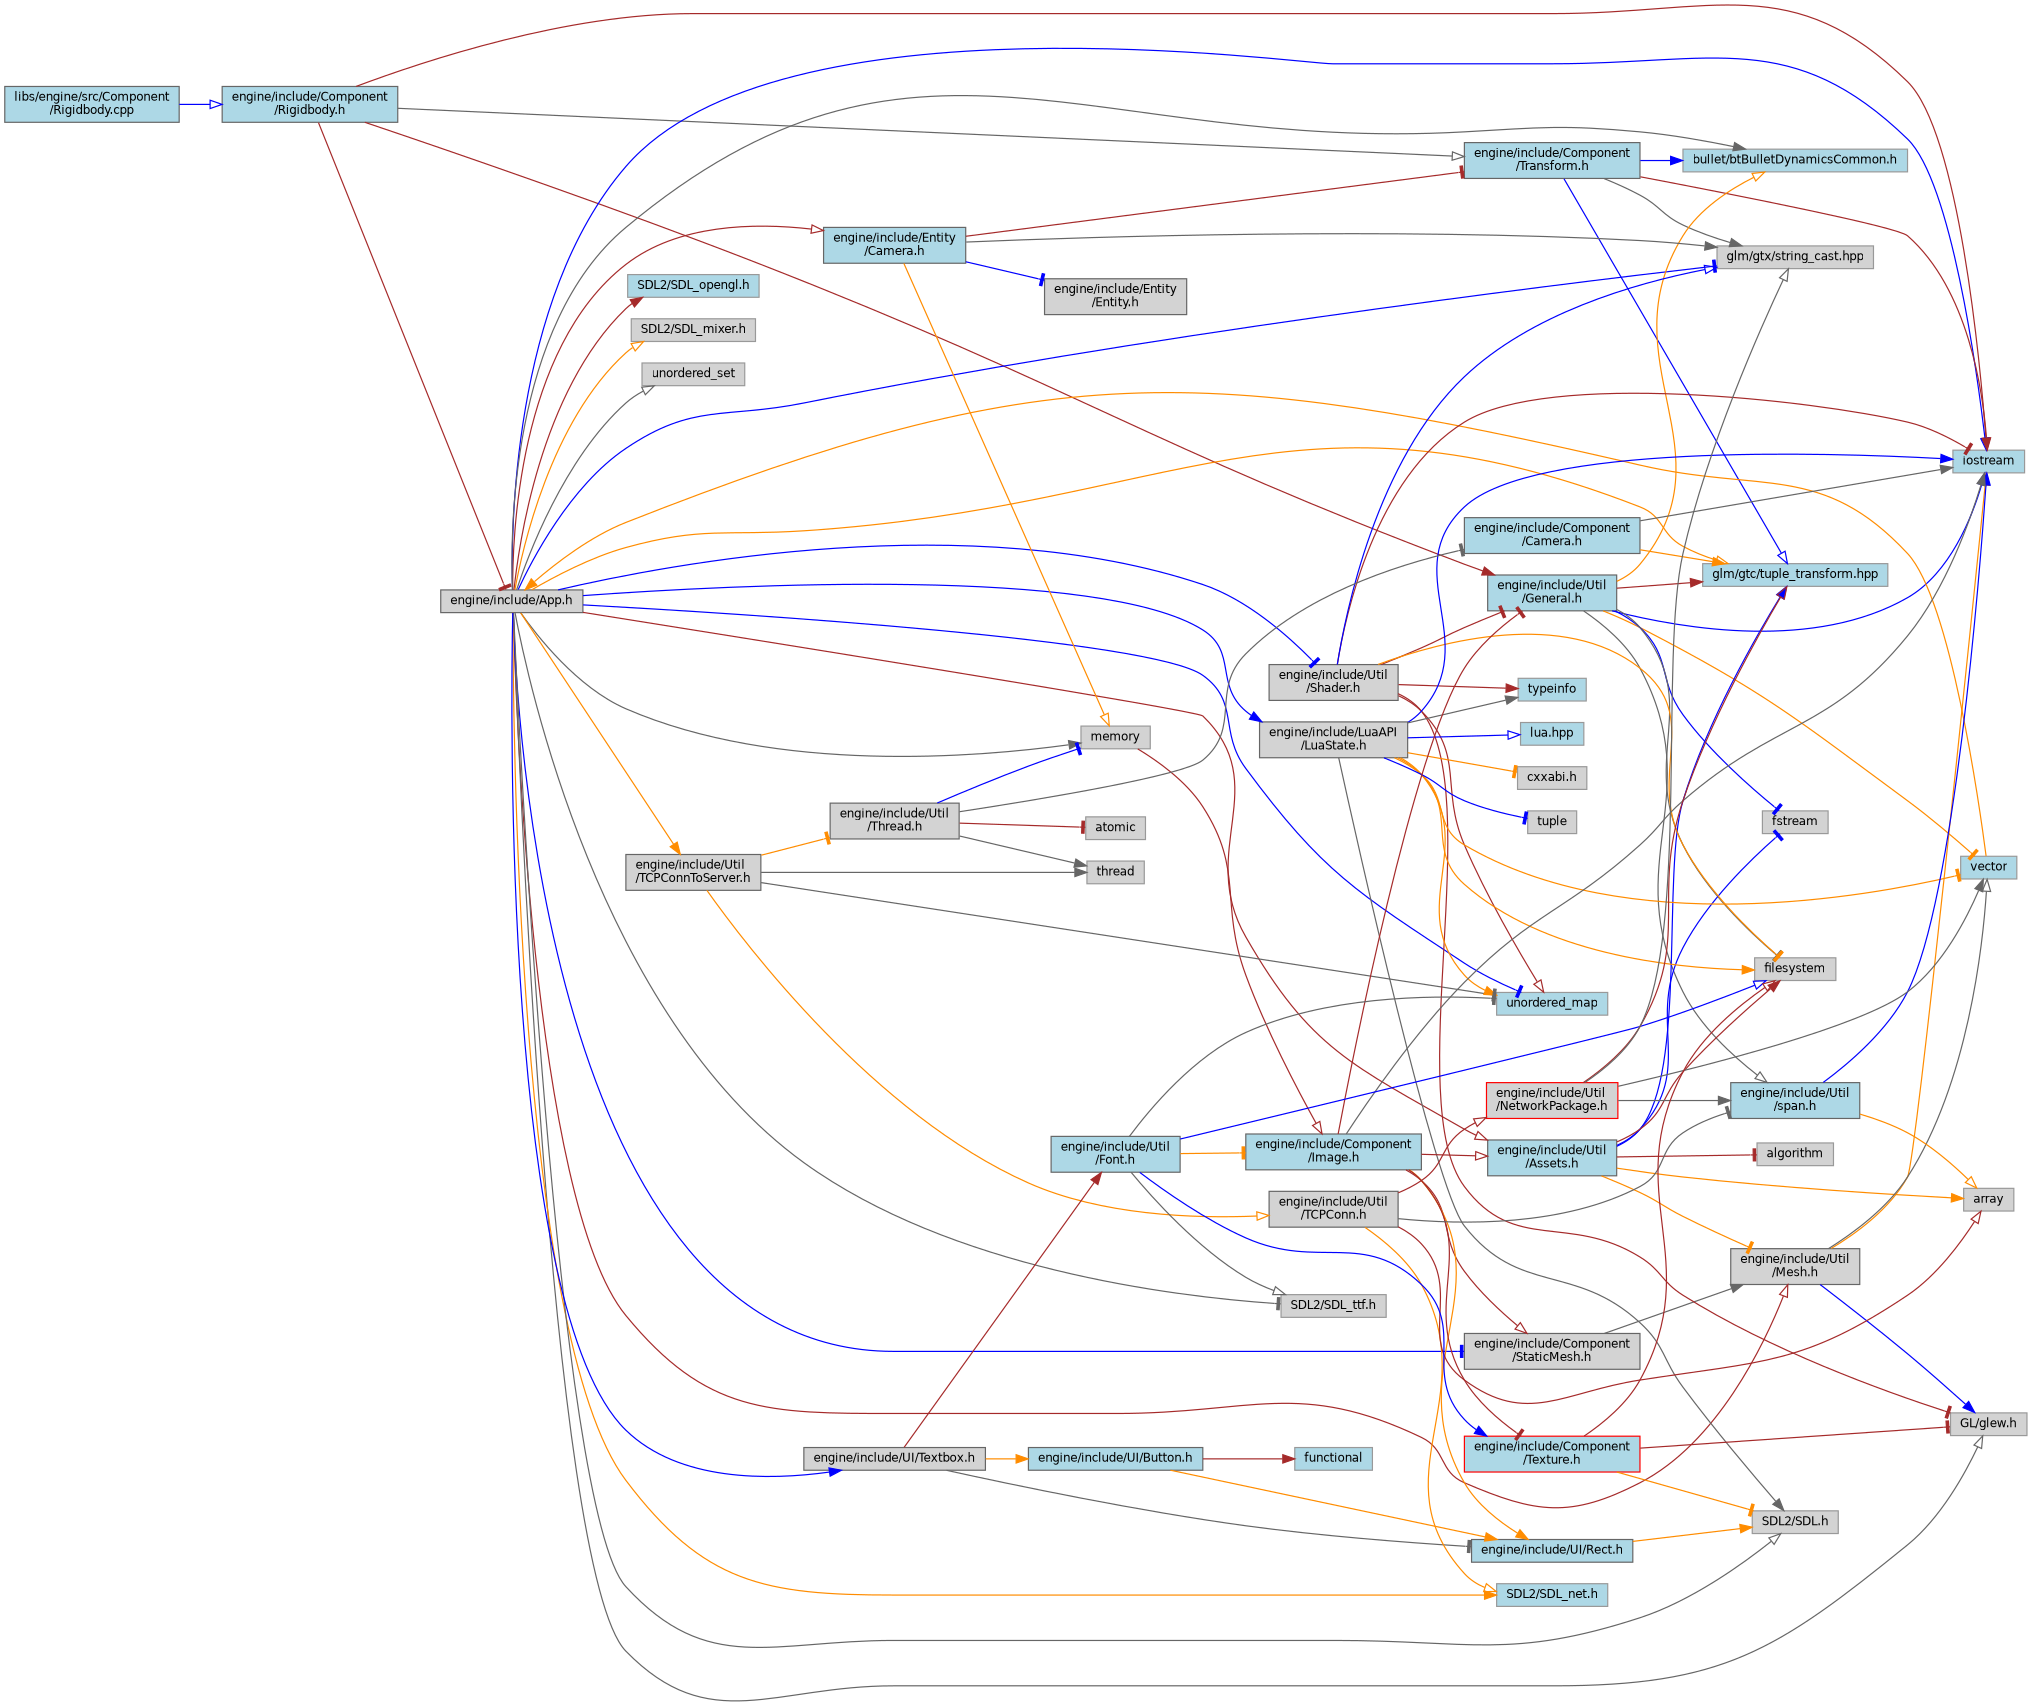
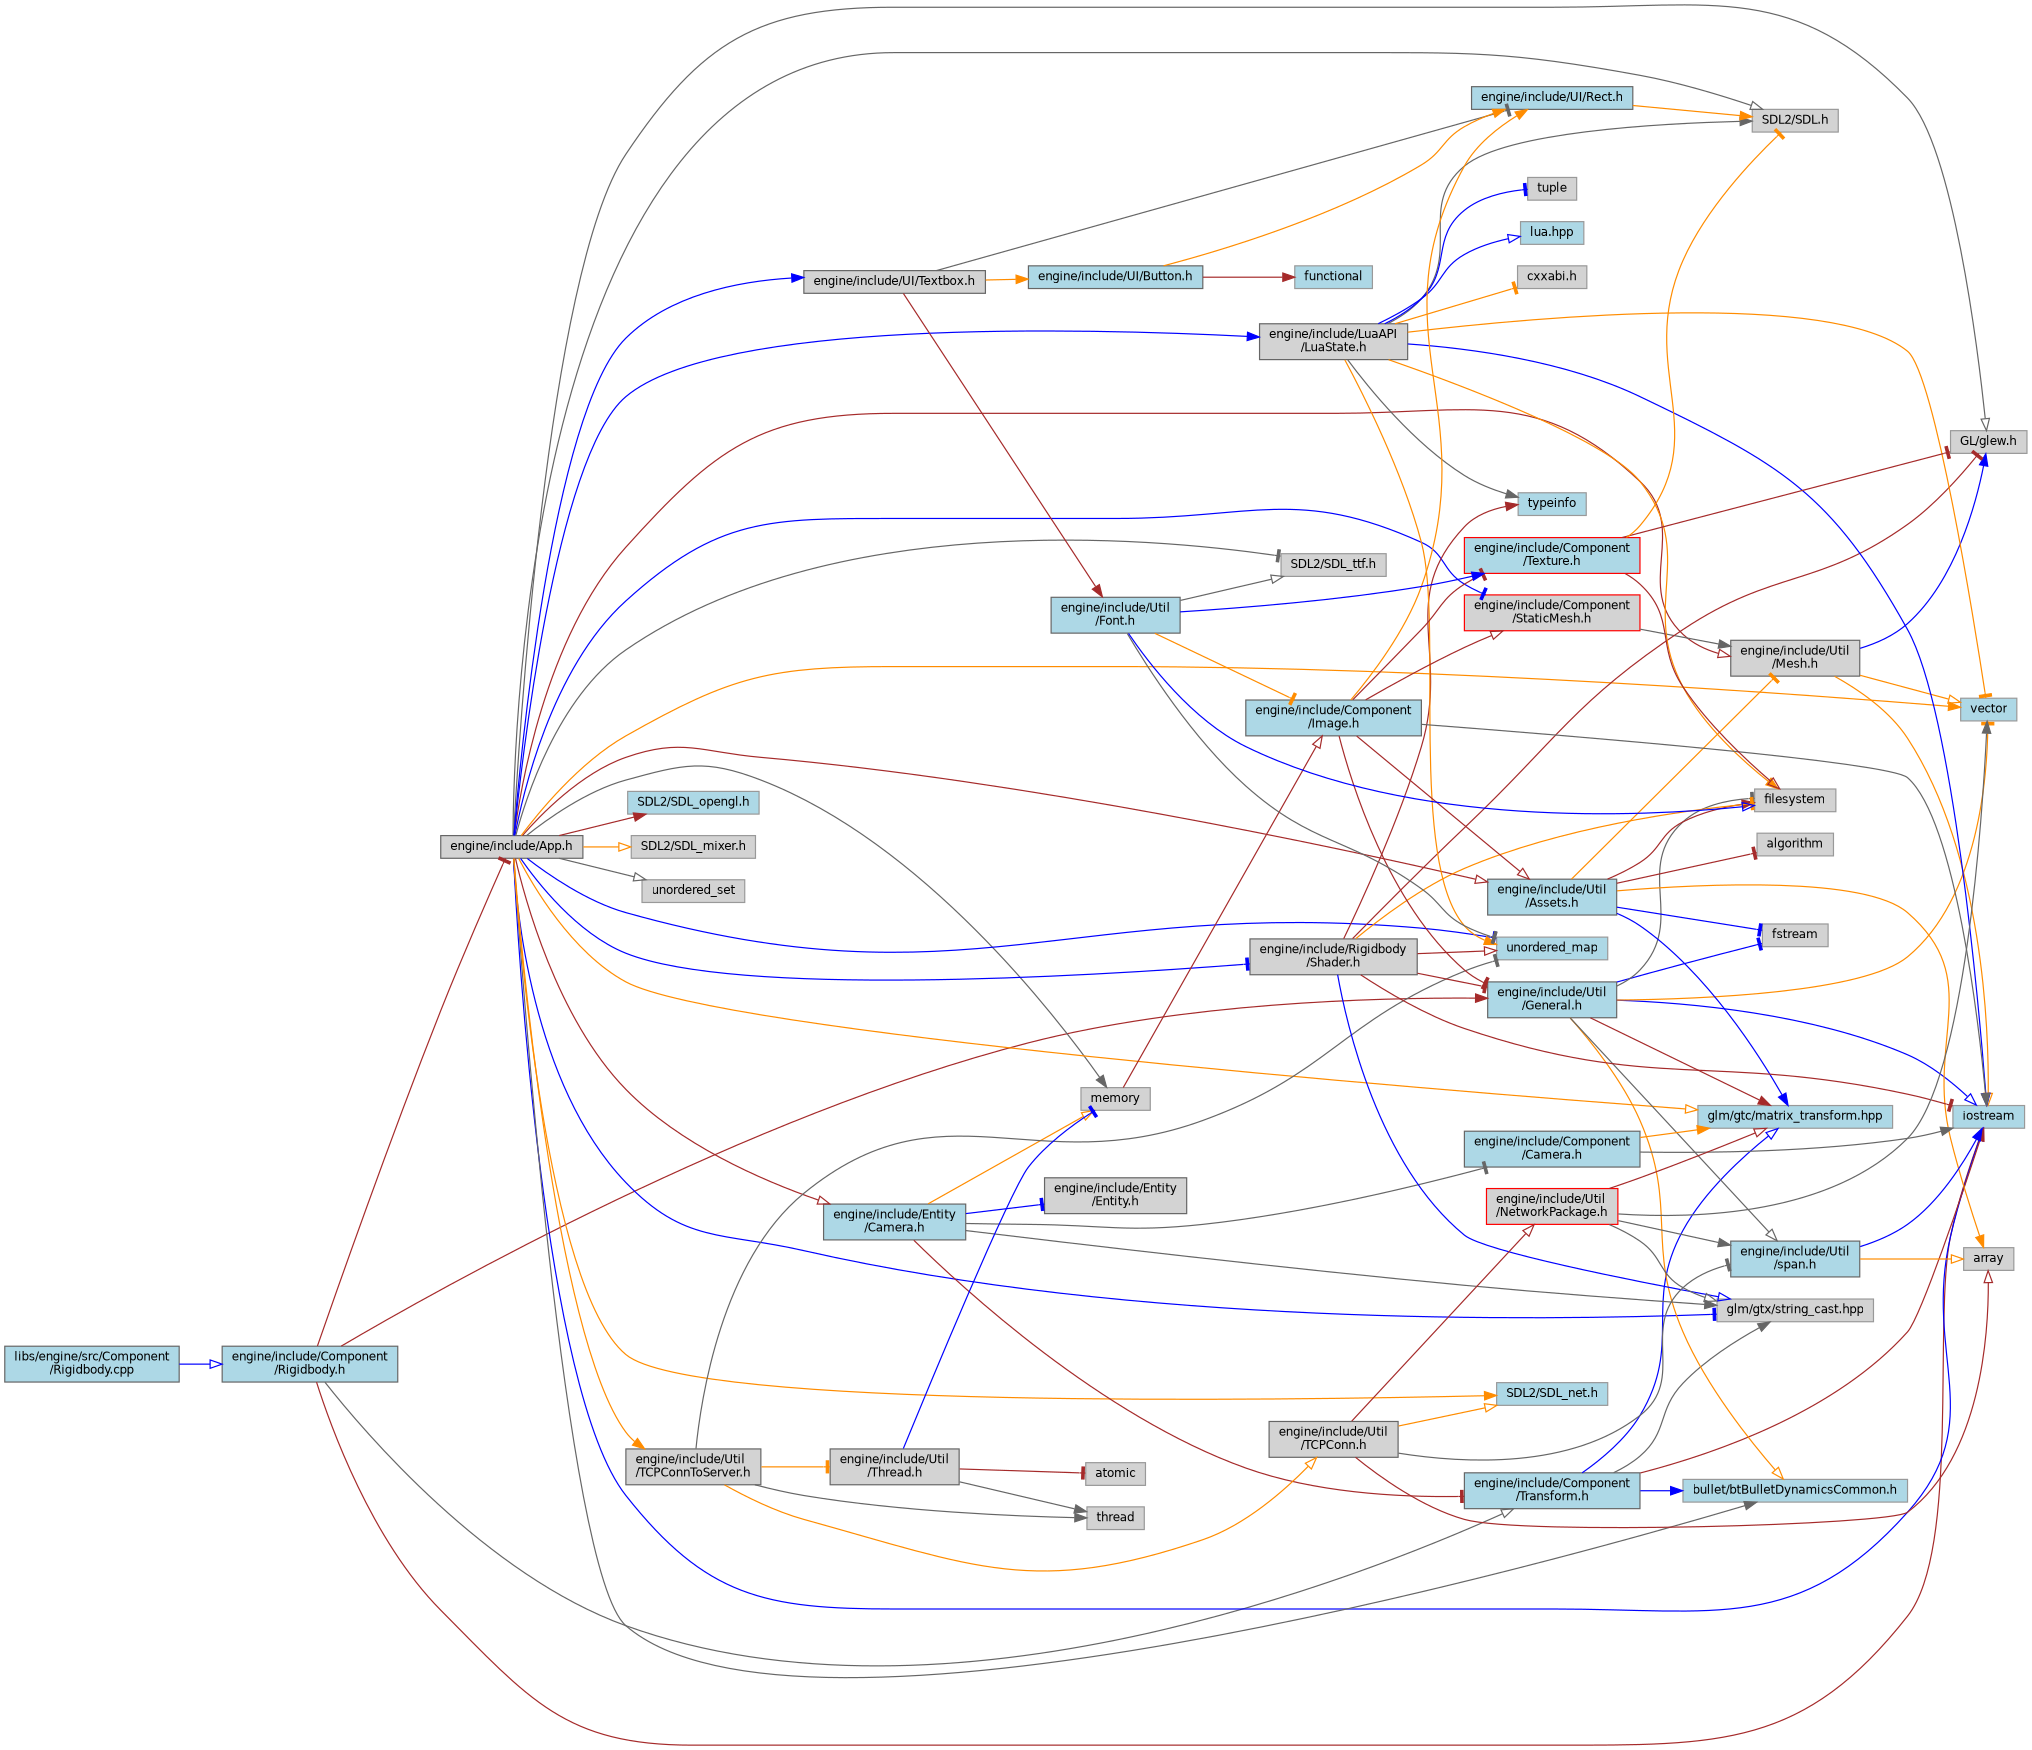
(1373, 411) -> (1208, 668)
(1795, 575) -> (1795, 1117)
(1334, 682) -> (1334, 957)
(1209, 754) -> (1226, 1221)
(1948, 1090) -> (1904, 687)
(1552, 1351) -> (1552, 613)
